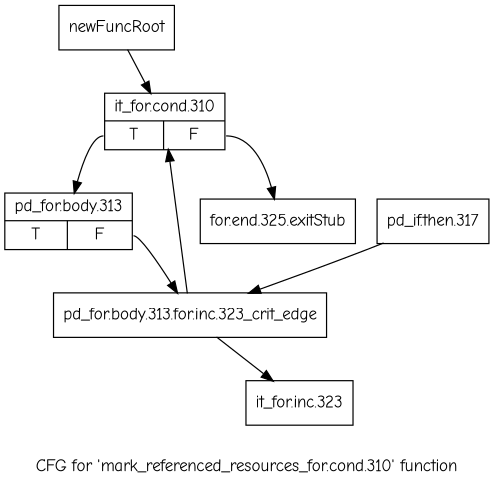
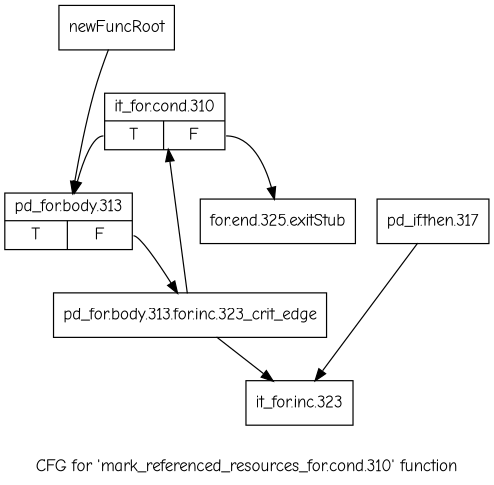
(136, 66) -> (88, 115)
(322, 267) -> (370, 307)
